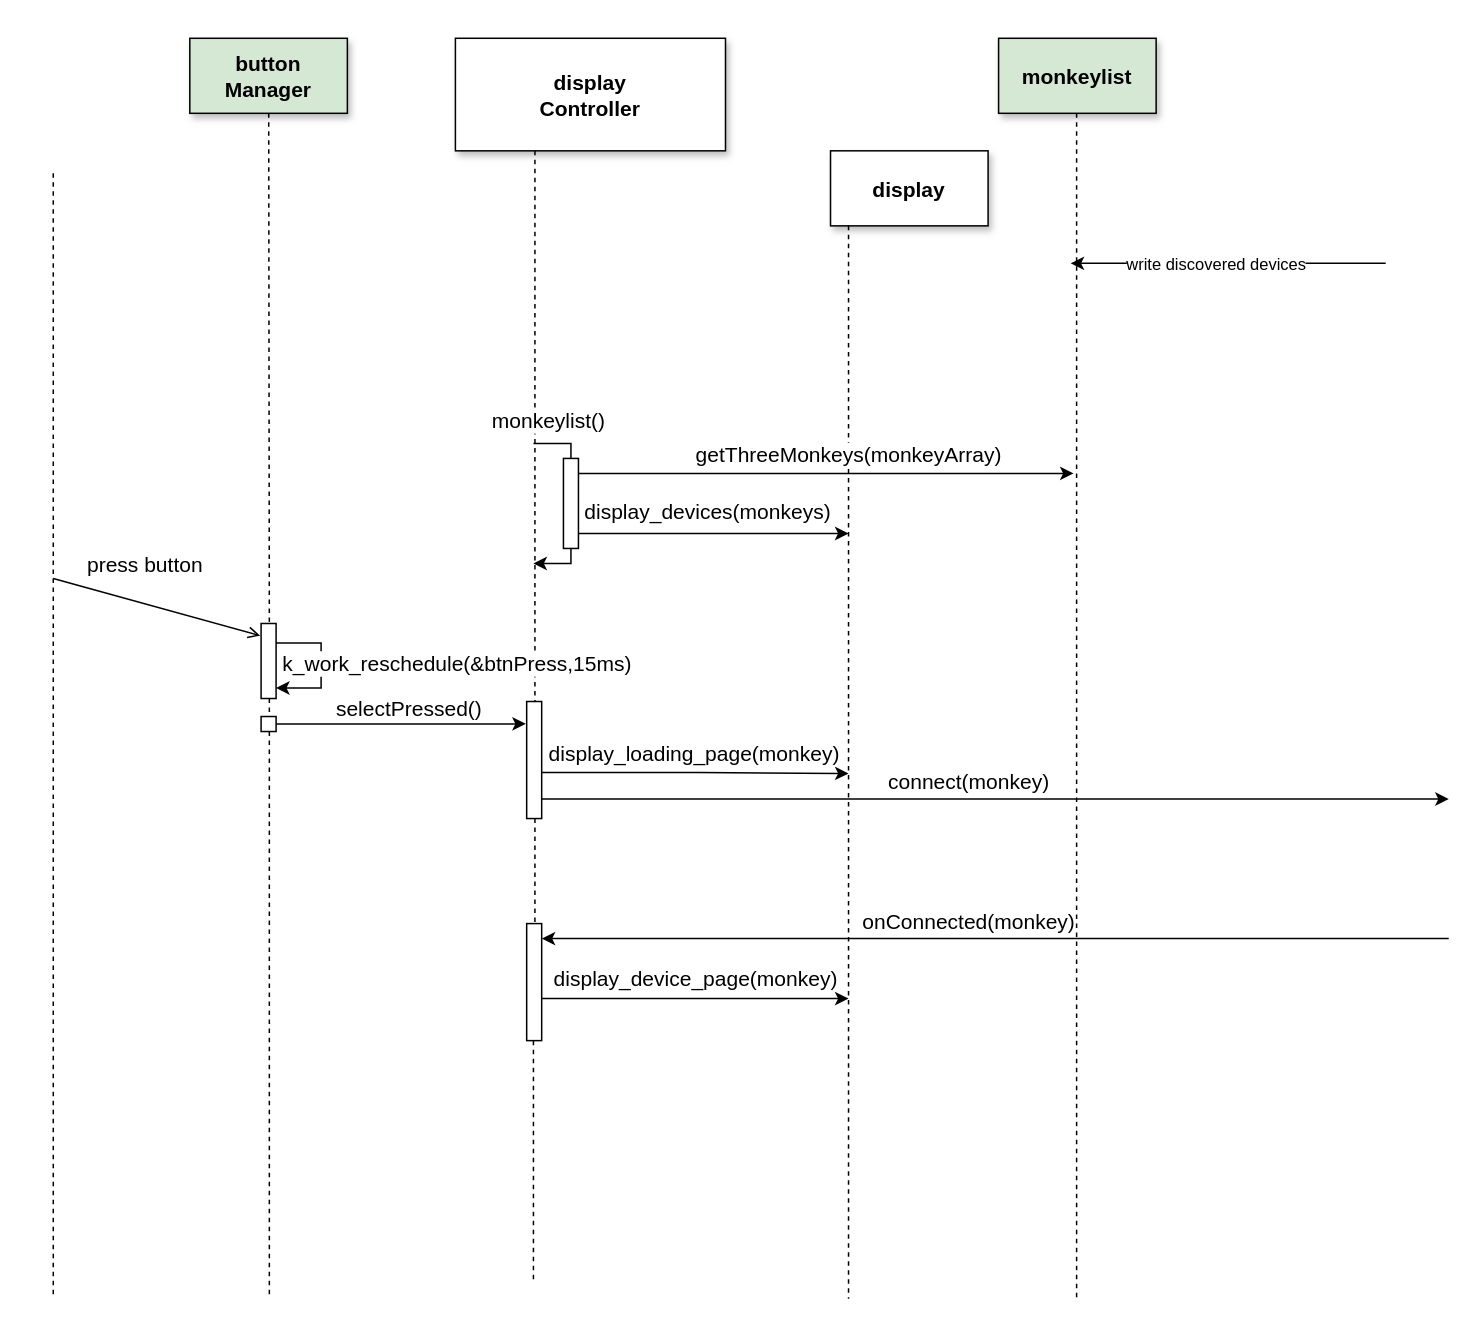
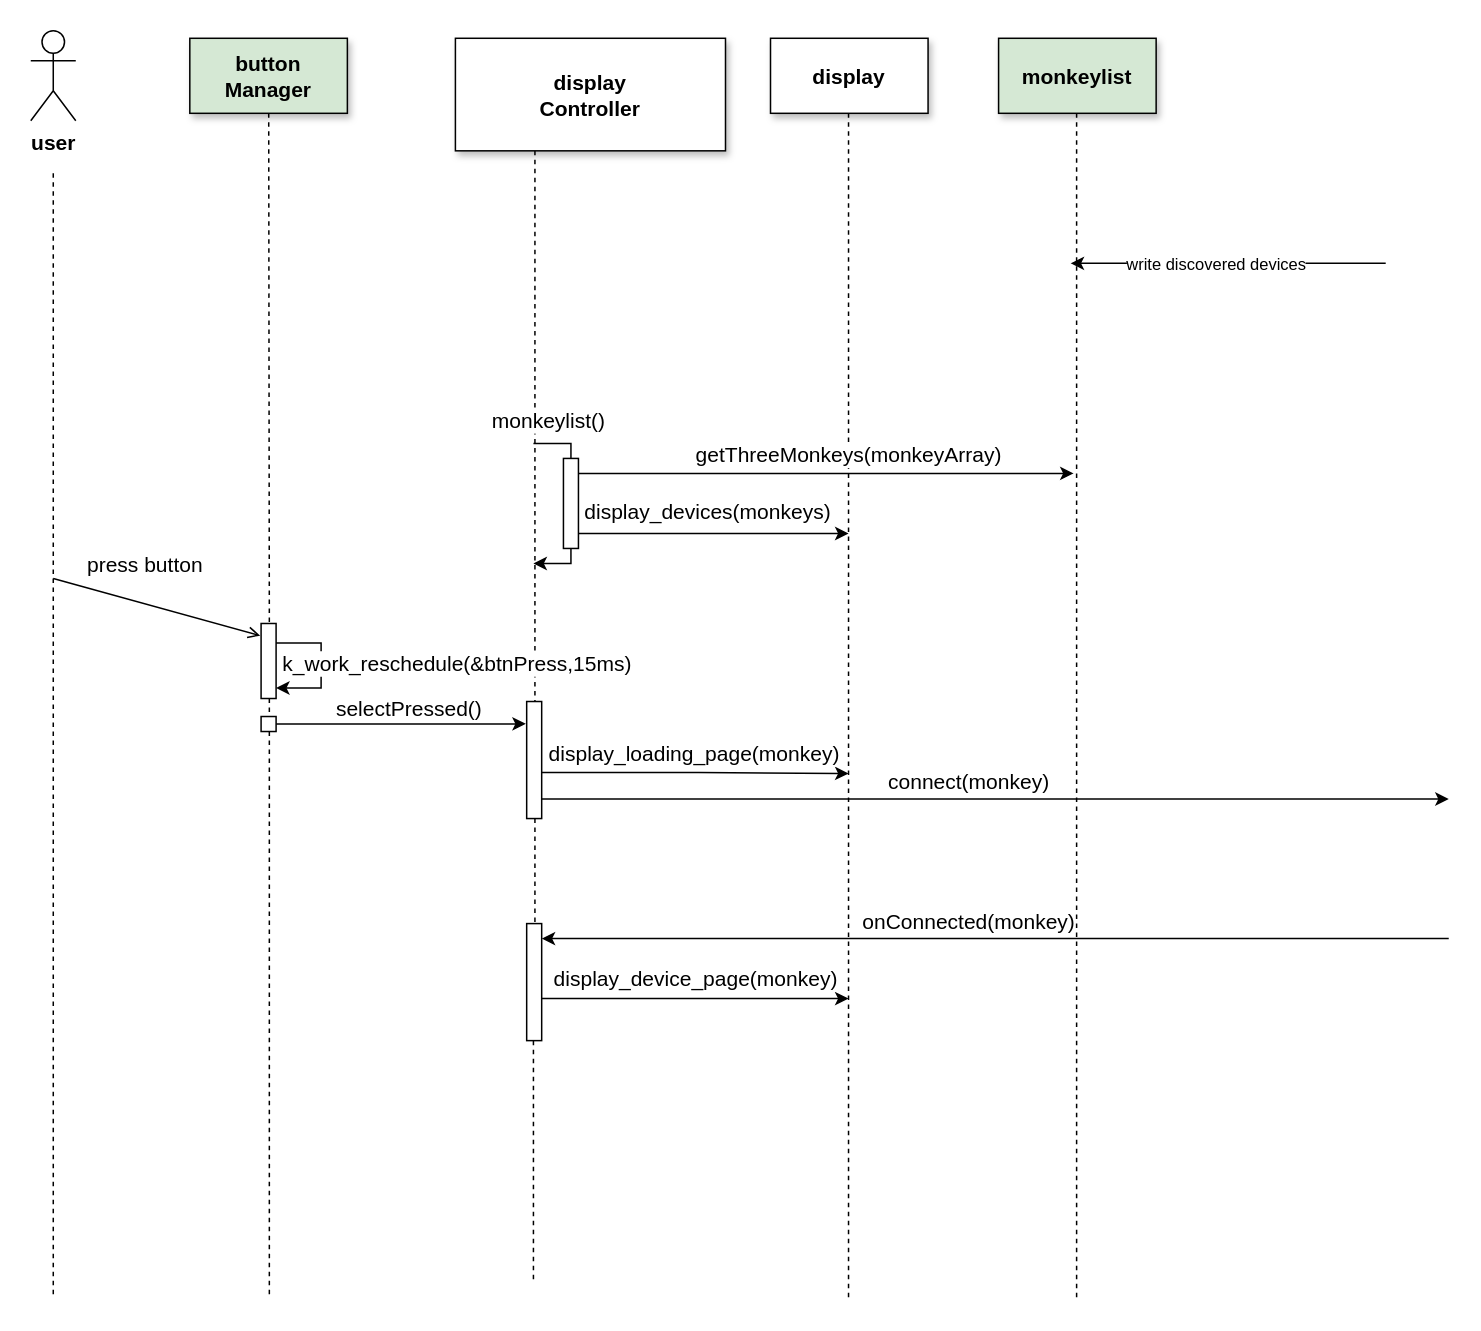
none -> (53, 76)
(909, 188) -> (849, 76)
